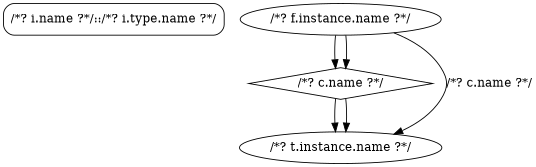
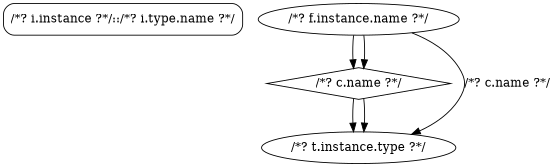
(114, 19) -> (123, 19)
(341, 148) -> (359, 148)
